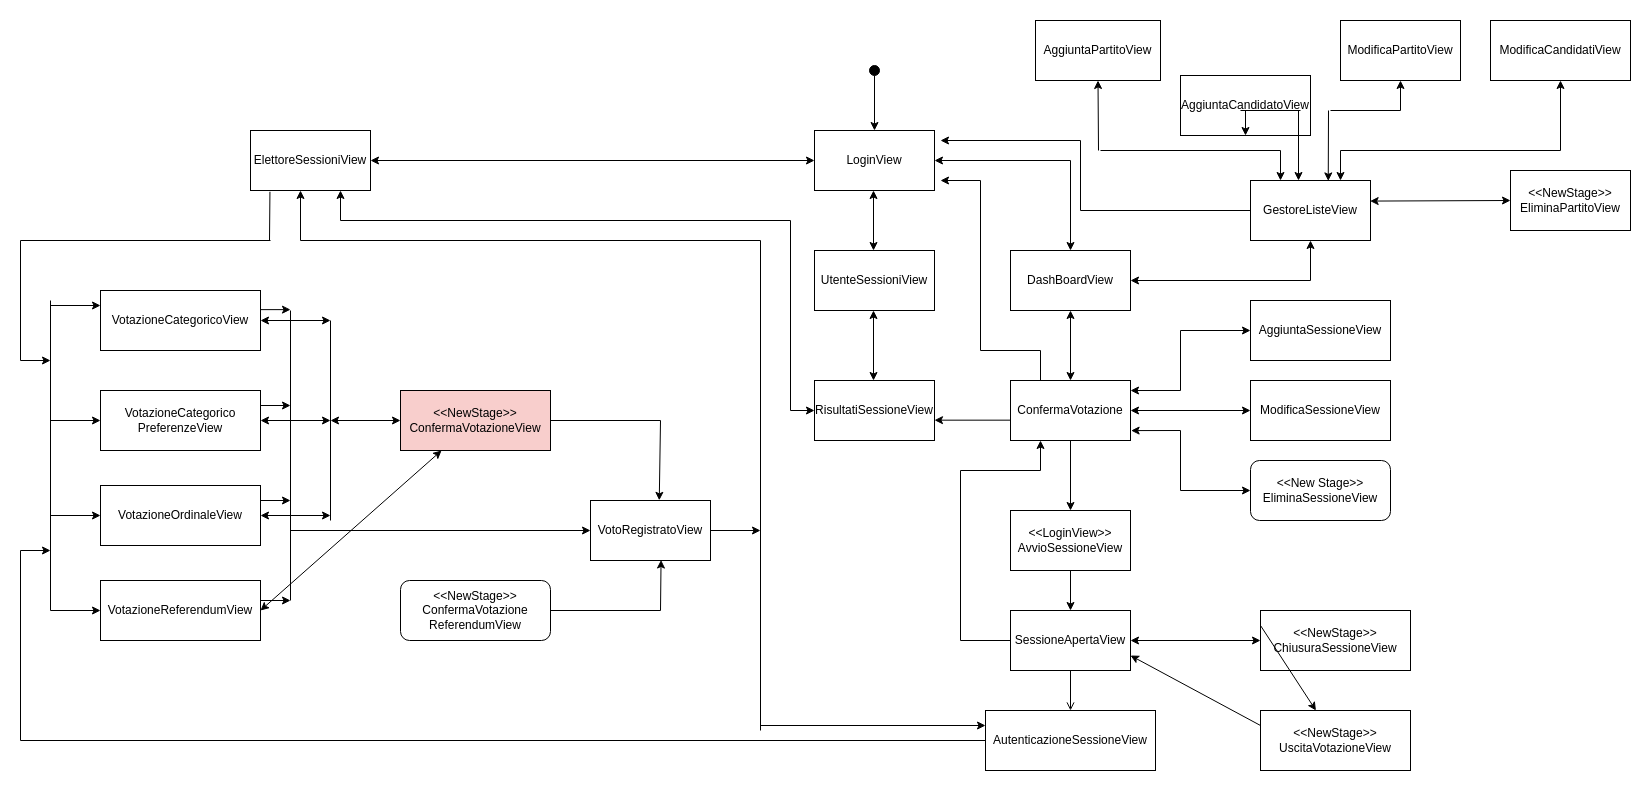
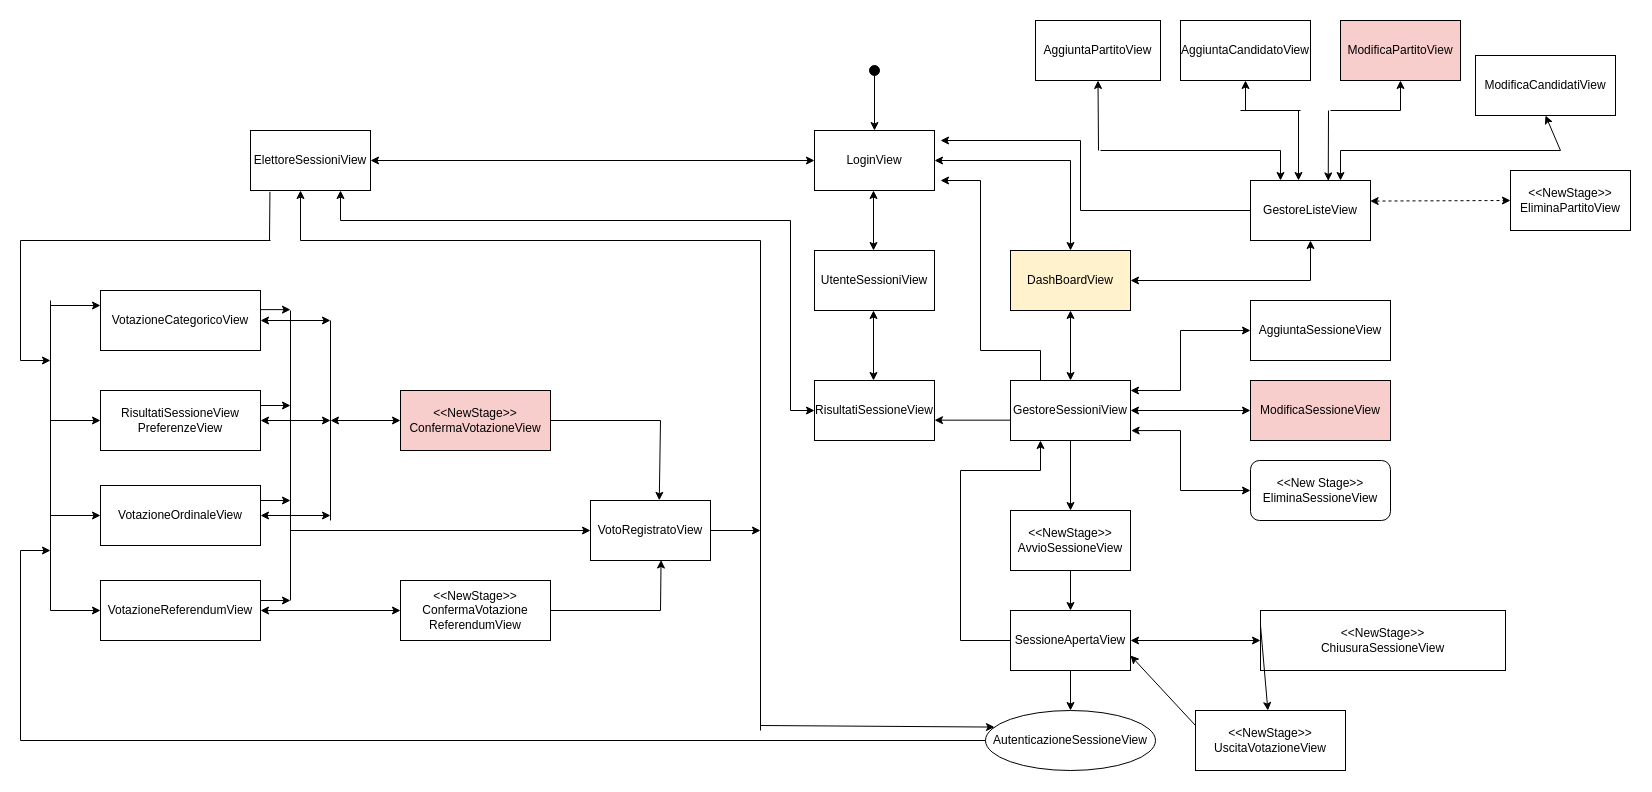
(1401, 51) -> (1401, 51)
(1561, 51) -> (1546, 86)
(1246, 106) -> (1246, 51)
(1441, 201) -> (1441, 201)
(1071, 281) -> (1071, 281)
(1071, 411) -> (1071, 411)
(1321, 411) -> (1321, 411)
(181, 421) -> (181, 421)
(350, 532) -> (330, 611)
(1071, 541) -> (1071, 541)
(476, 611) -> (476, 611)
(1336, 641) -> (1383, 641)
(1071, 704) -> (1071, 702)
(1071, 741) -> (1071, 741)
(1336, 741) -> (1271, 741)
